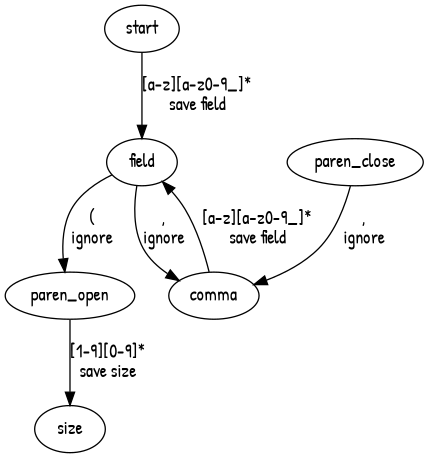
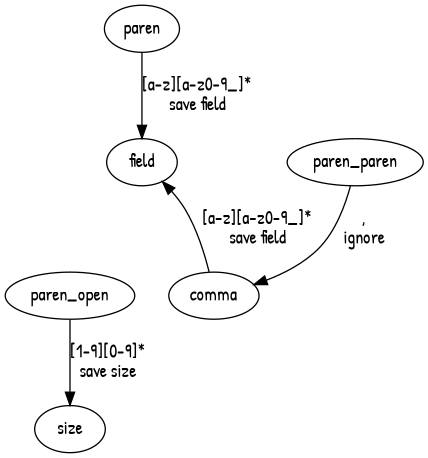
(142, 29) -> (142, 29)
(355, 162) -> (355, 162)
(72, 208) -> none
(138, 235) -> none
